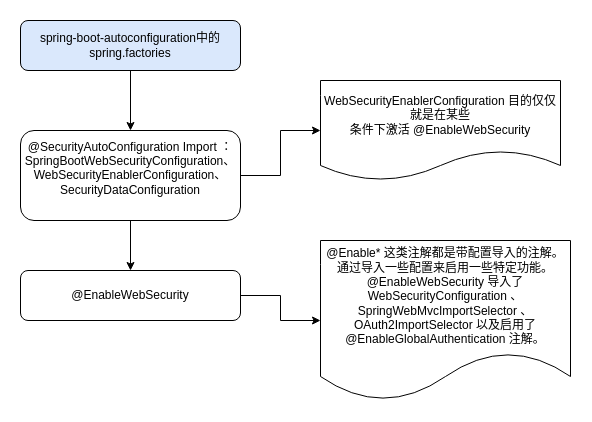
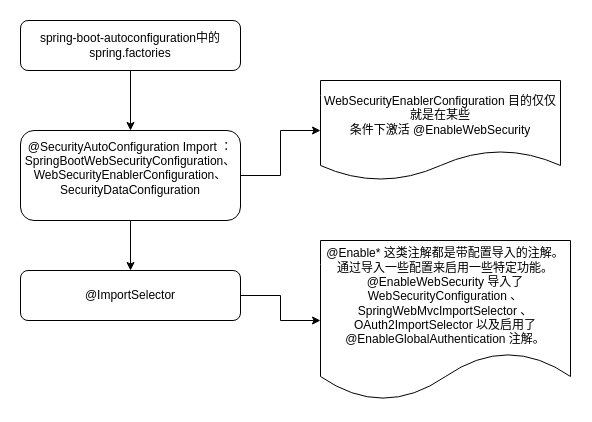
(131, 46) -> (131, 46)
(131, 296) -> (131, 296)
